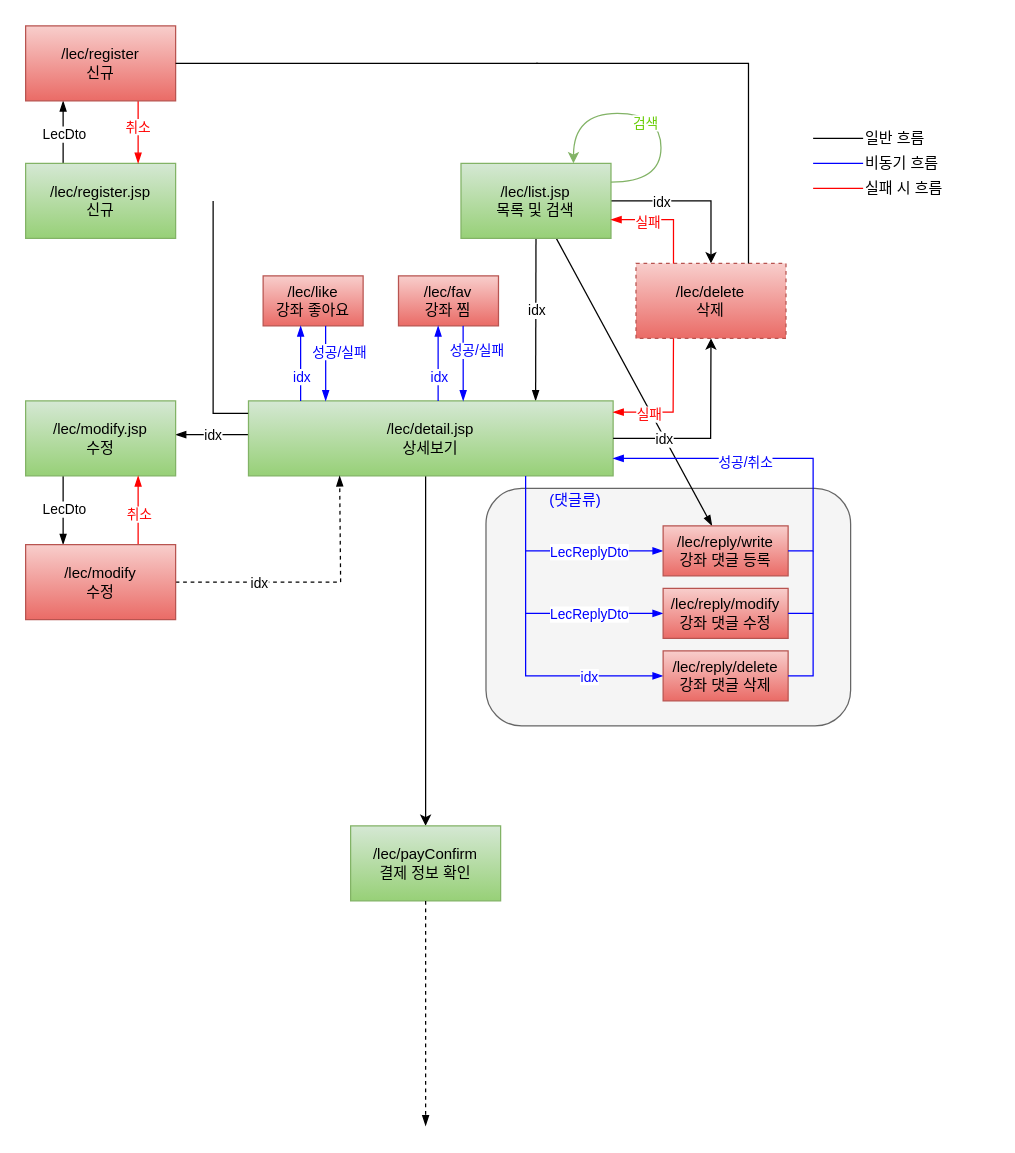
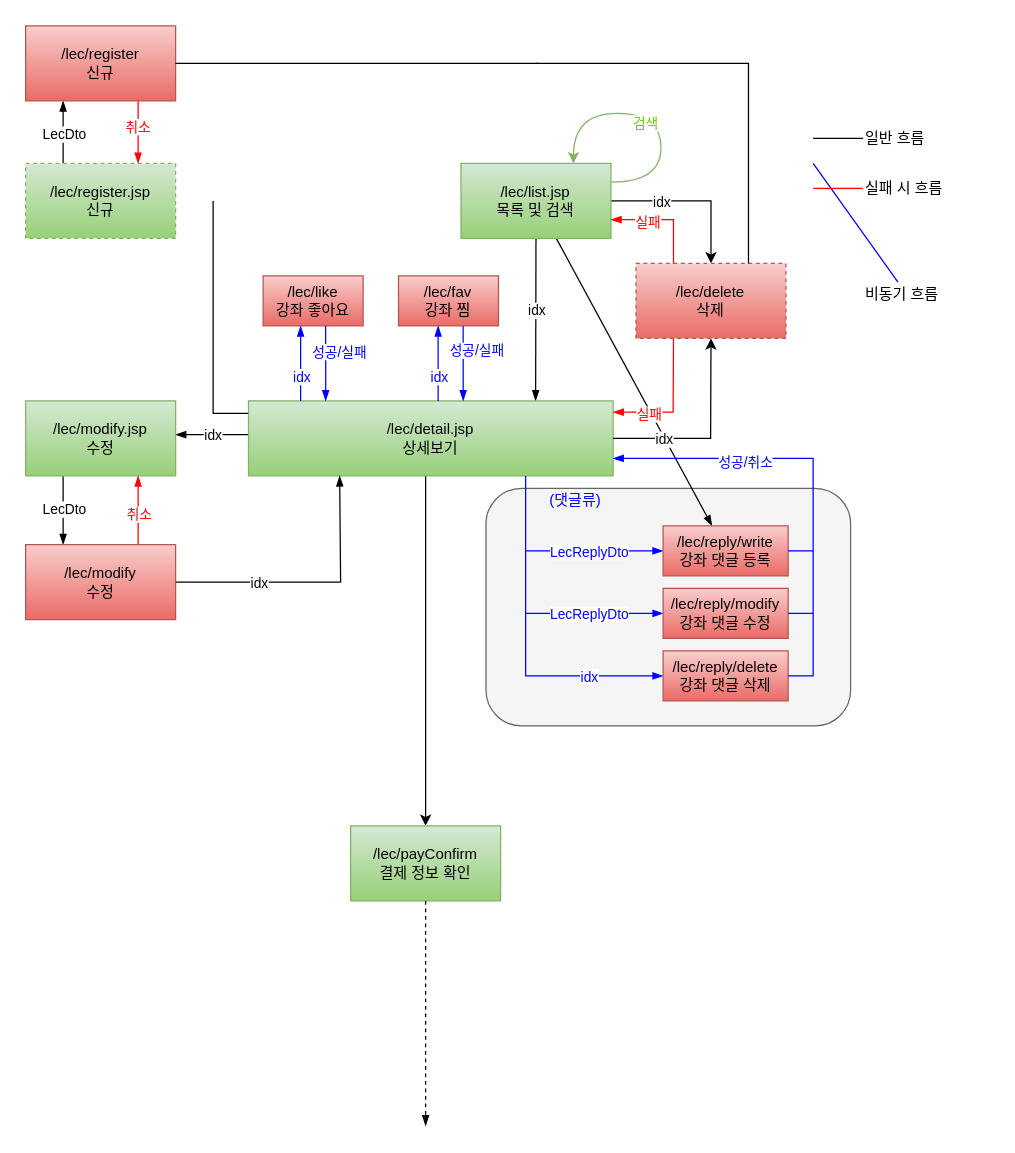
(907, 163) -> (907, 294)
(101, 201) -> (101, 201)
(341, 571) -> (341, 571)
